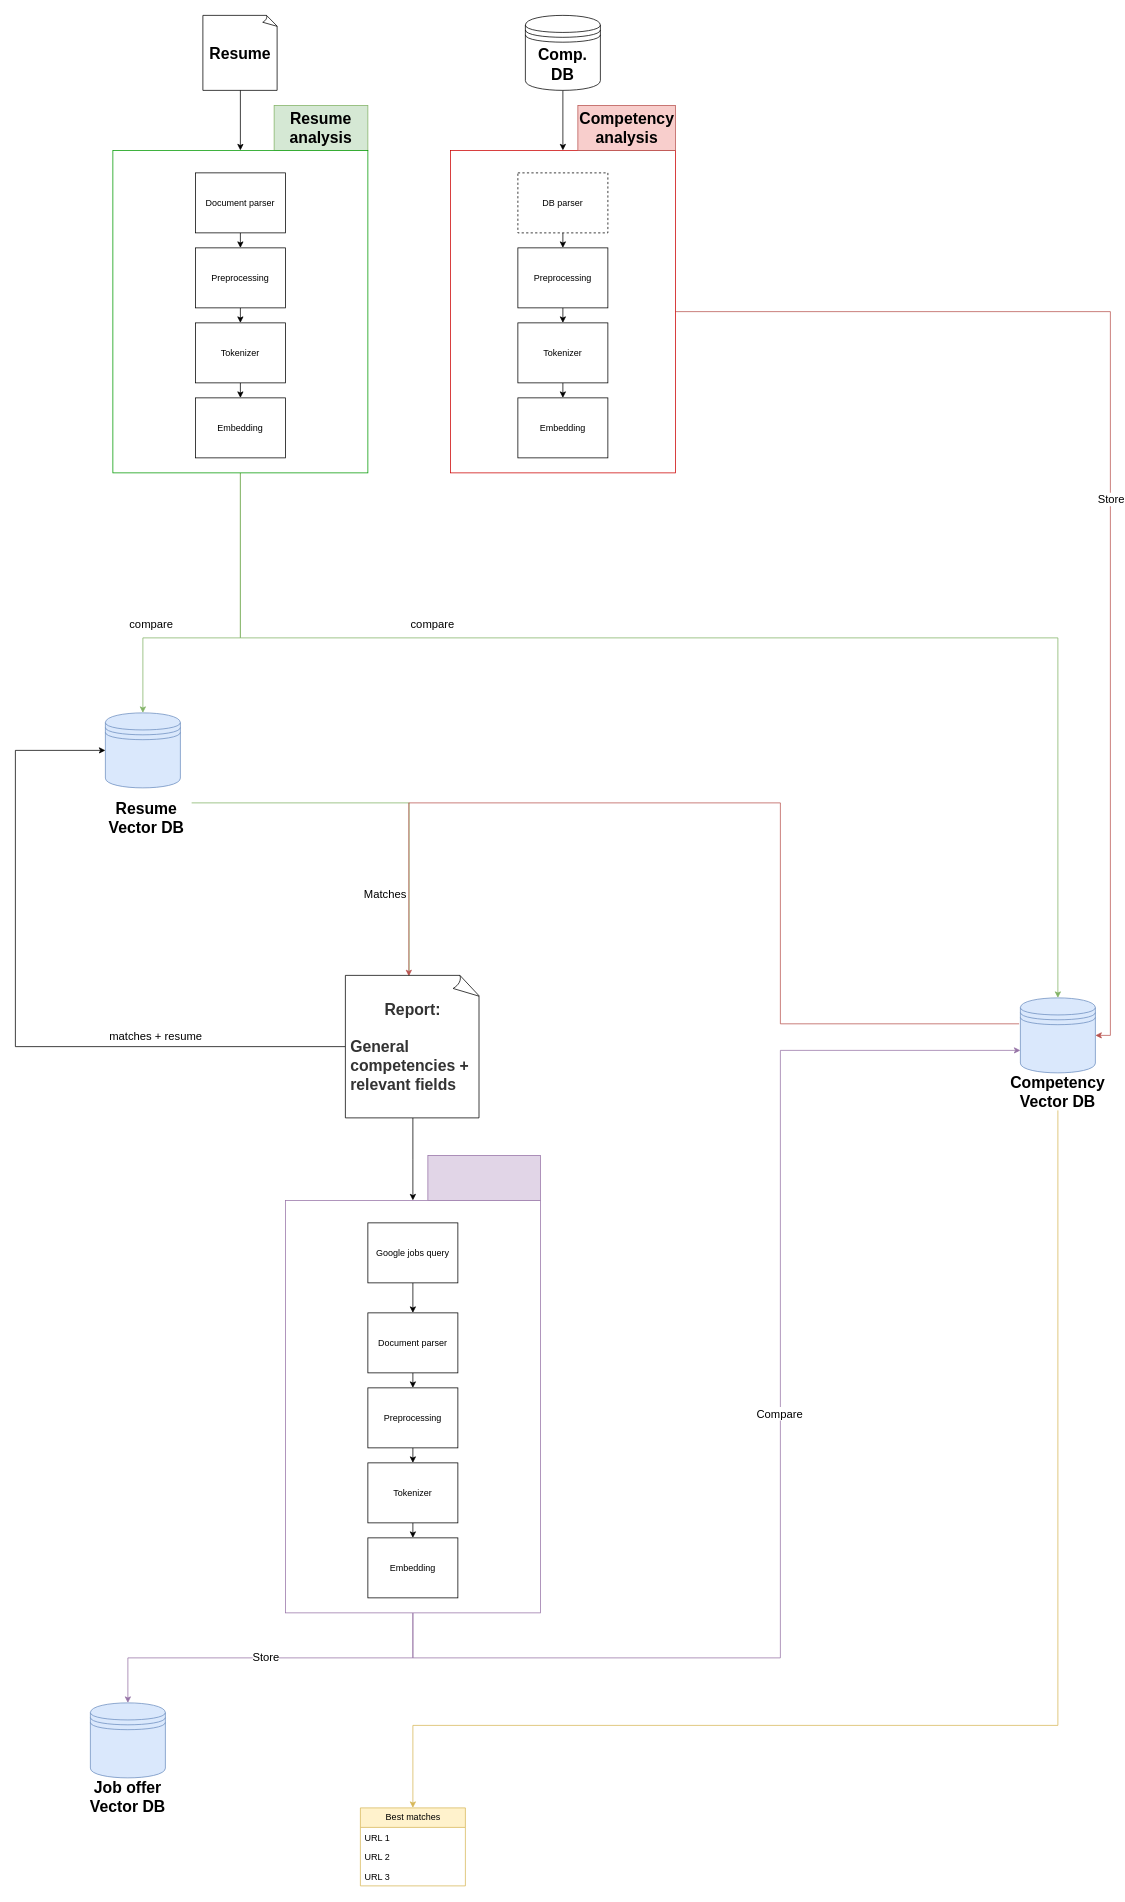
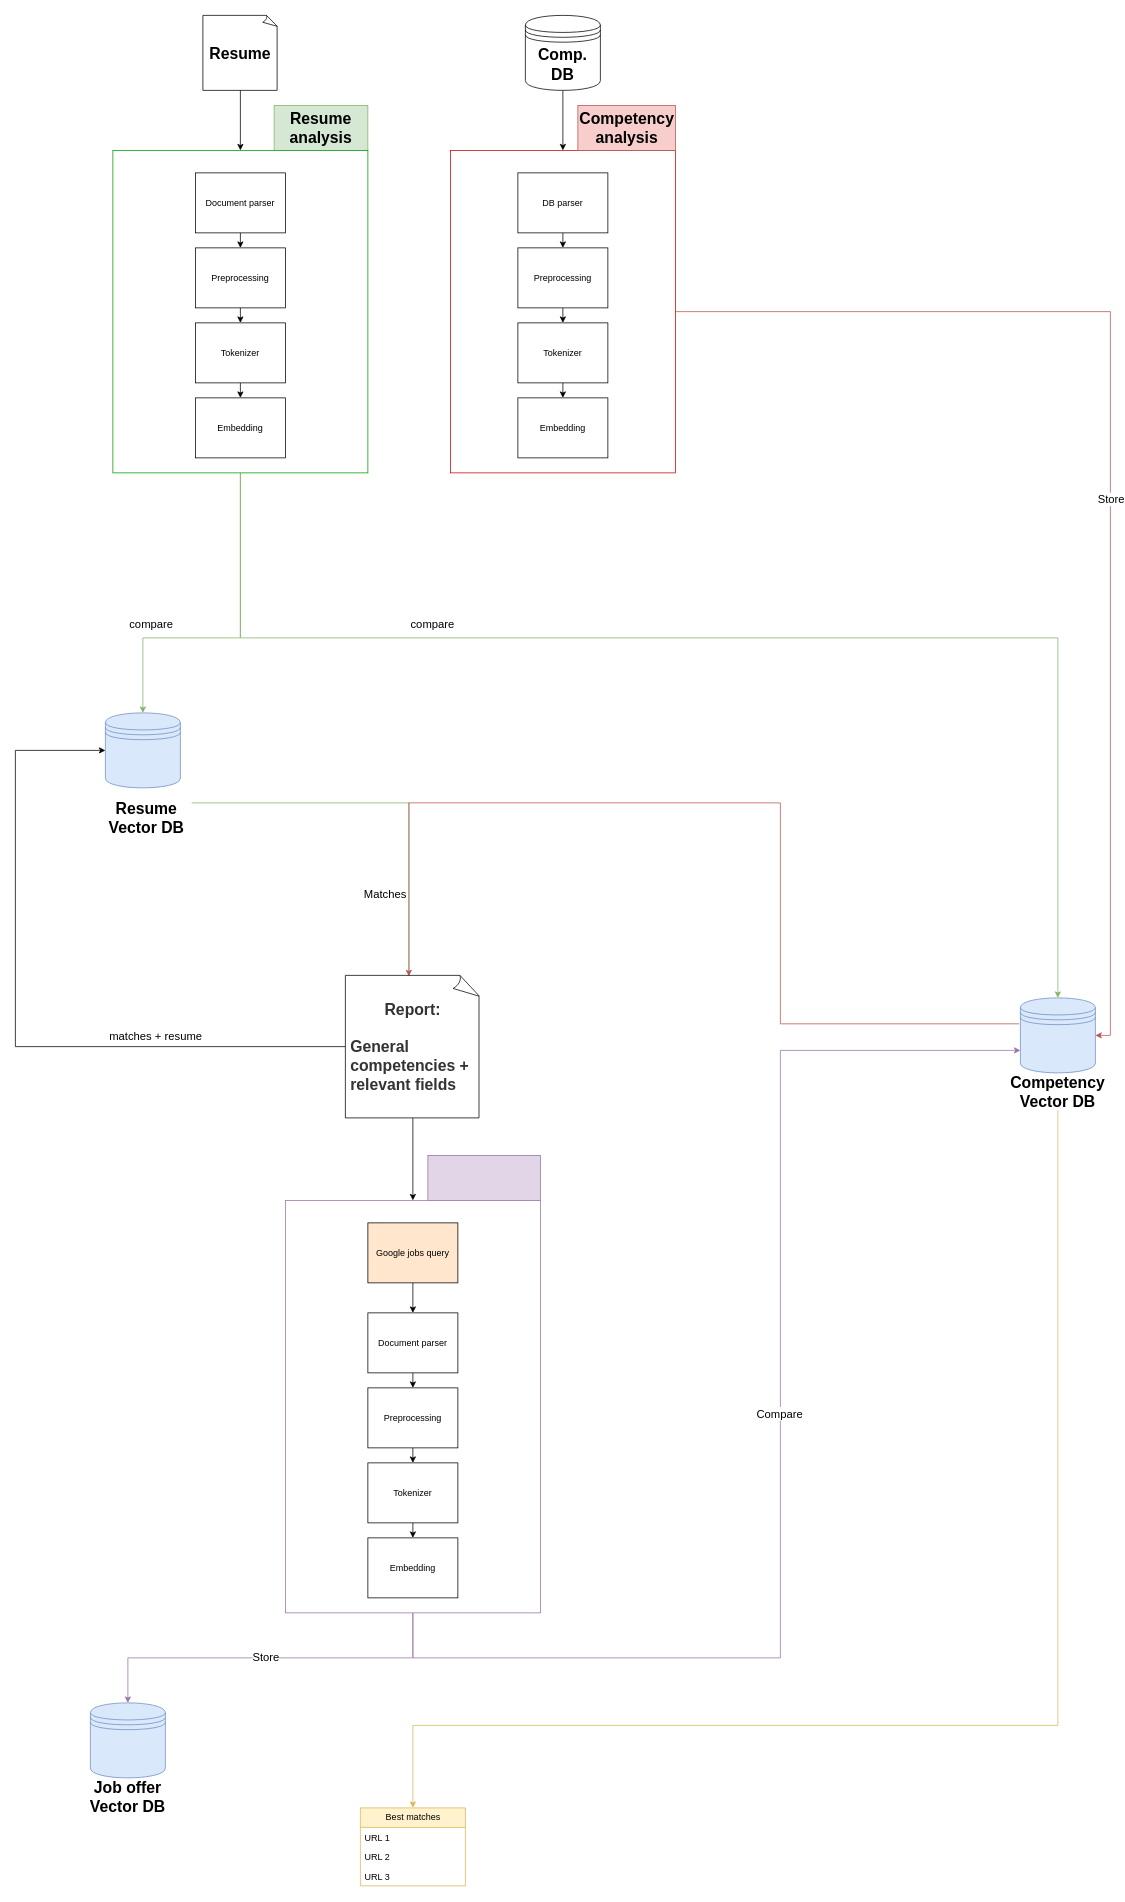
(563, 203) -> (563, 203)
(413, 1253) -> (413, 1253)
